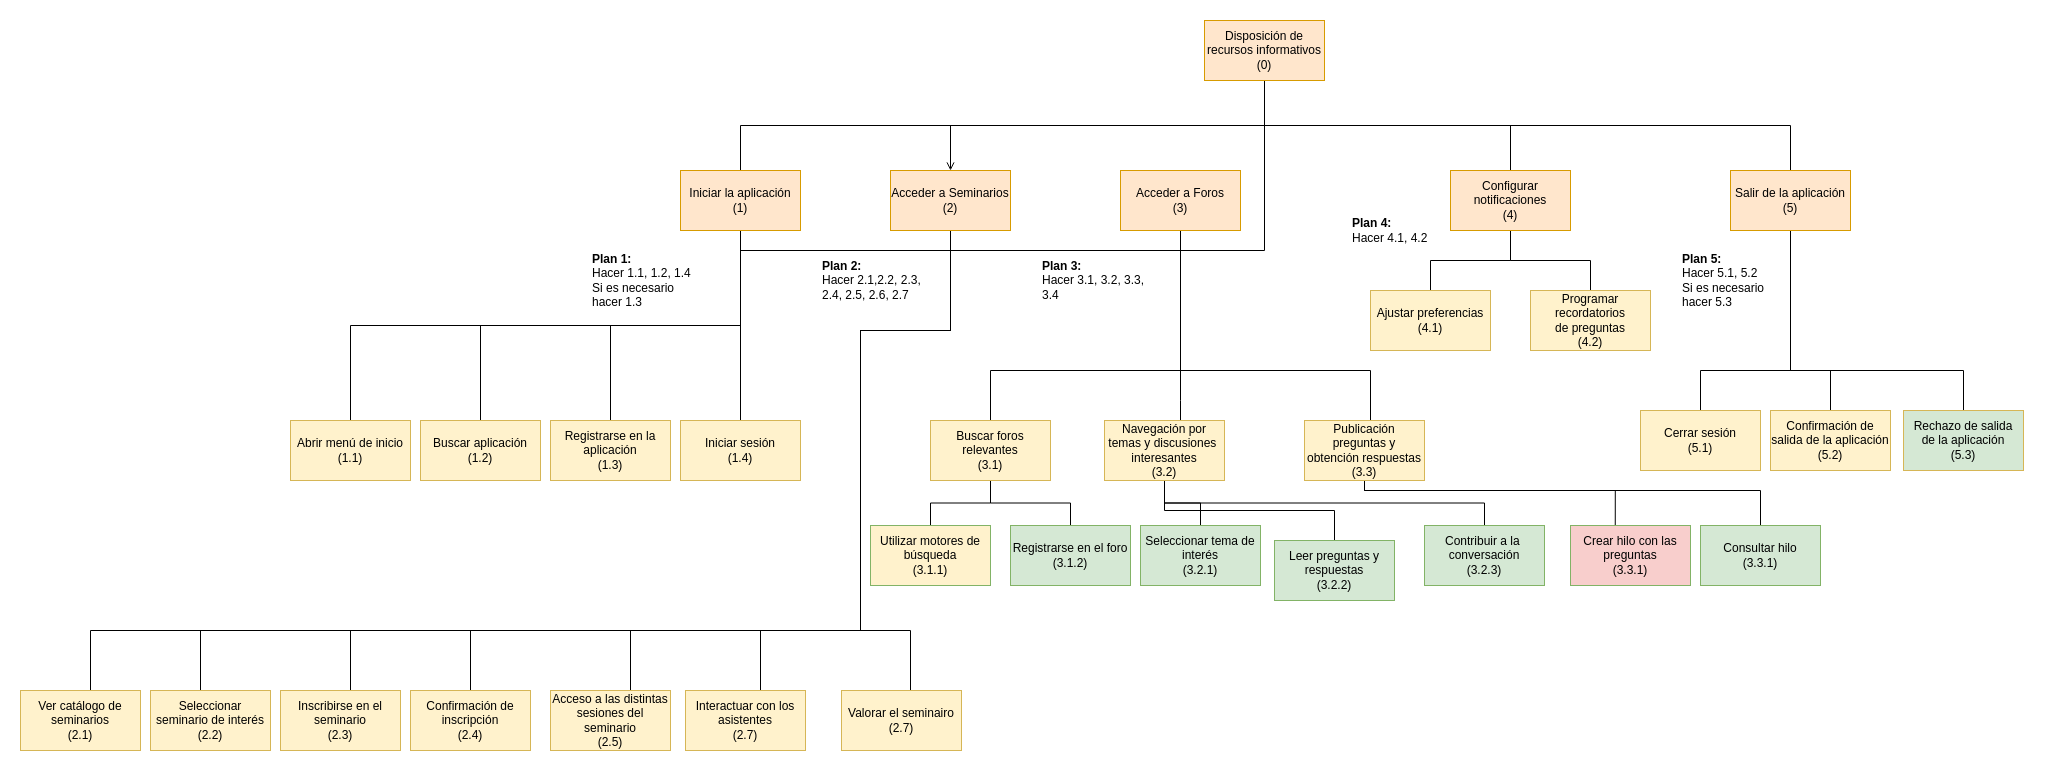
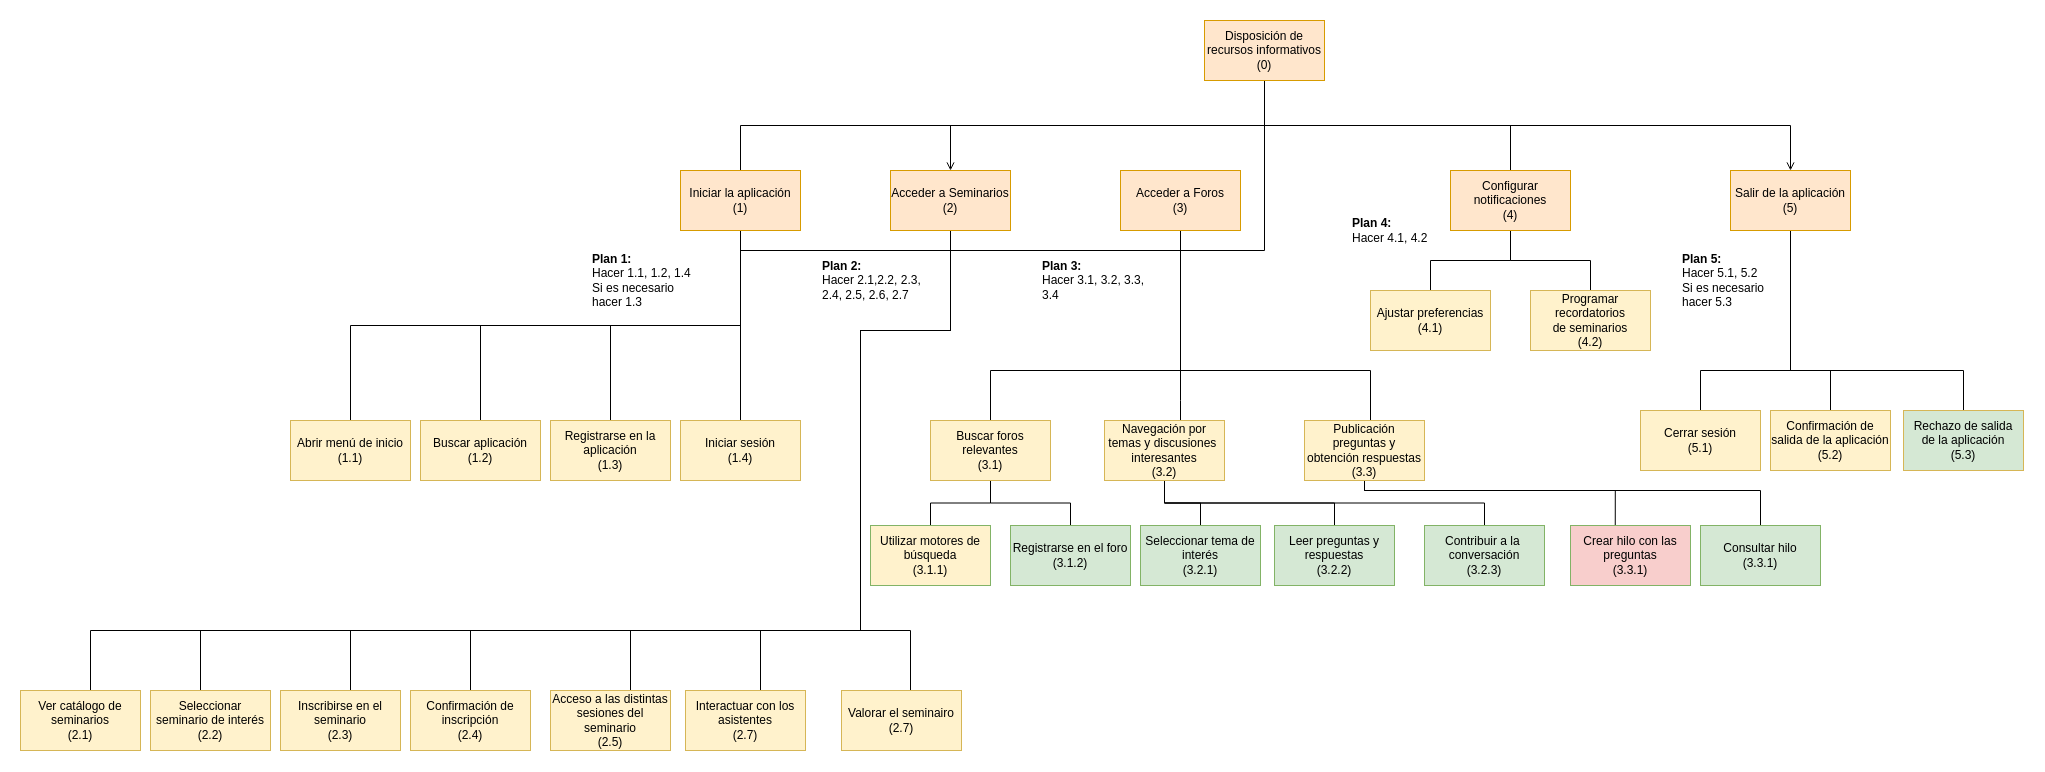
(1791, 165) -> (1791, 165)
(1591, 321) -> (1591, 321)
(1335, 571) -> (1335, 556)
